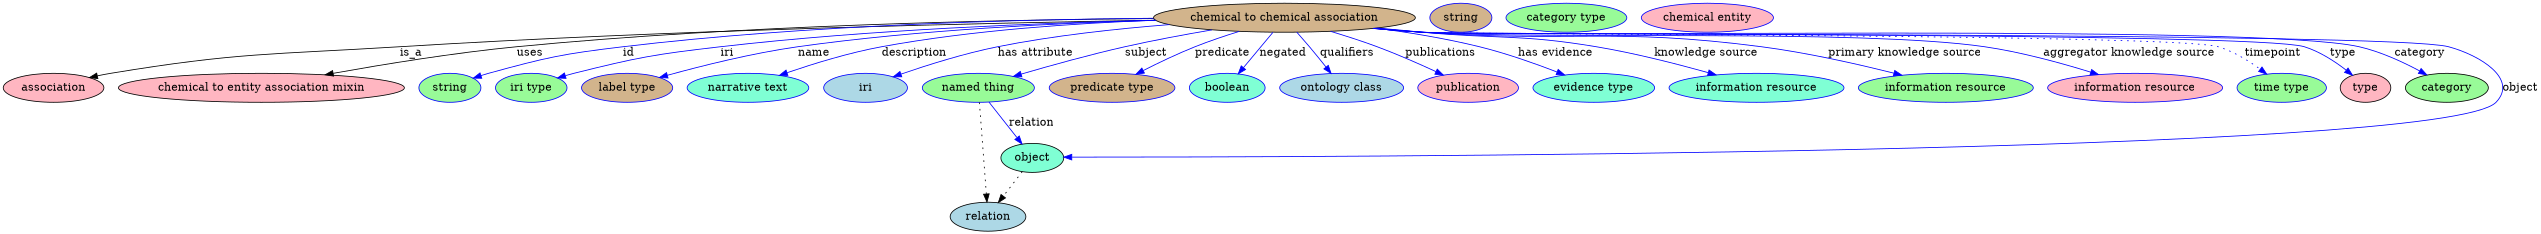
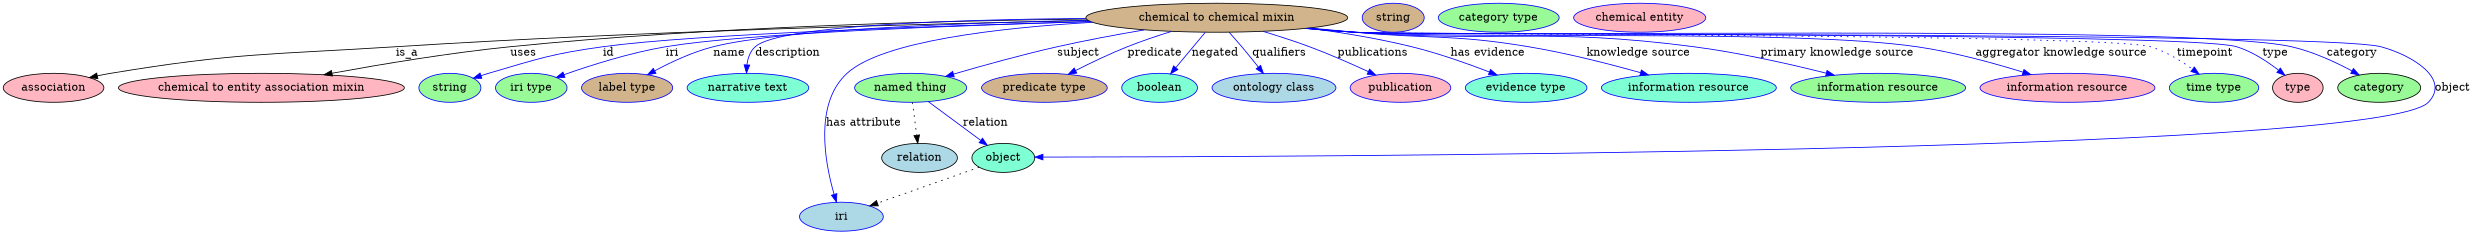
(1284, 18) -> (1217, 18)
(1013, 184) -> (928, 185)
